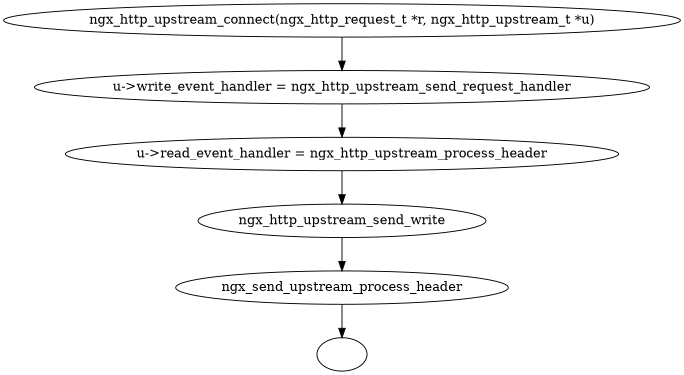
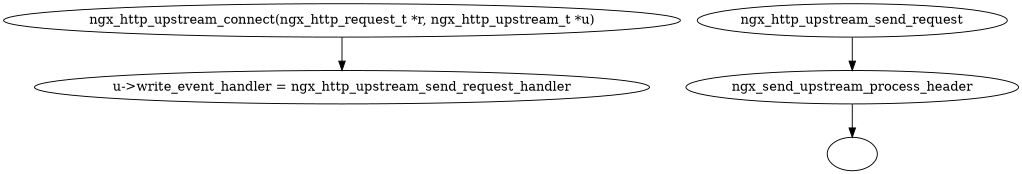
(342, 154) -> none
(342, 221) -> (852, 20)
